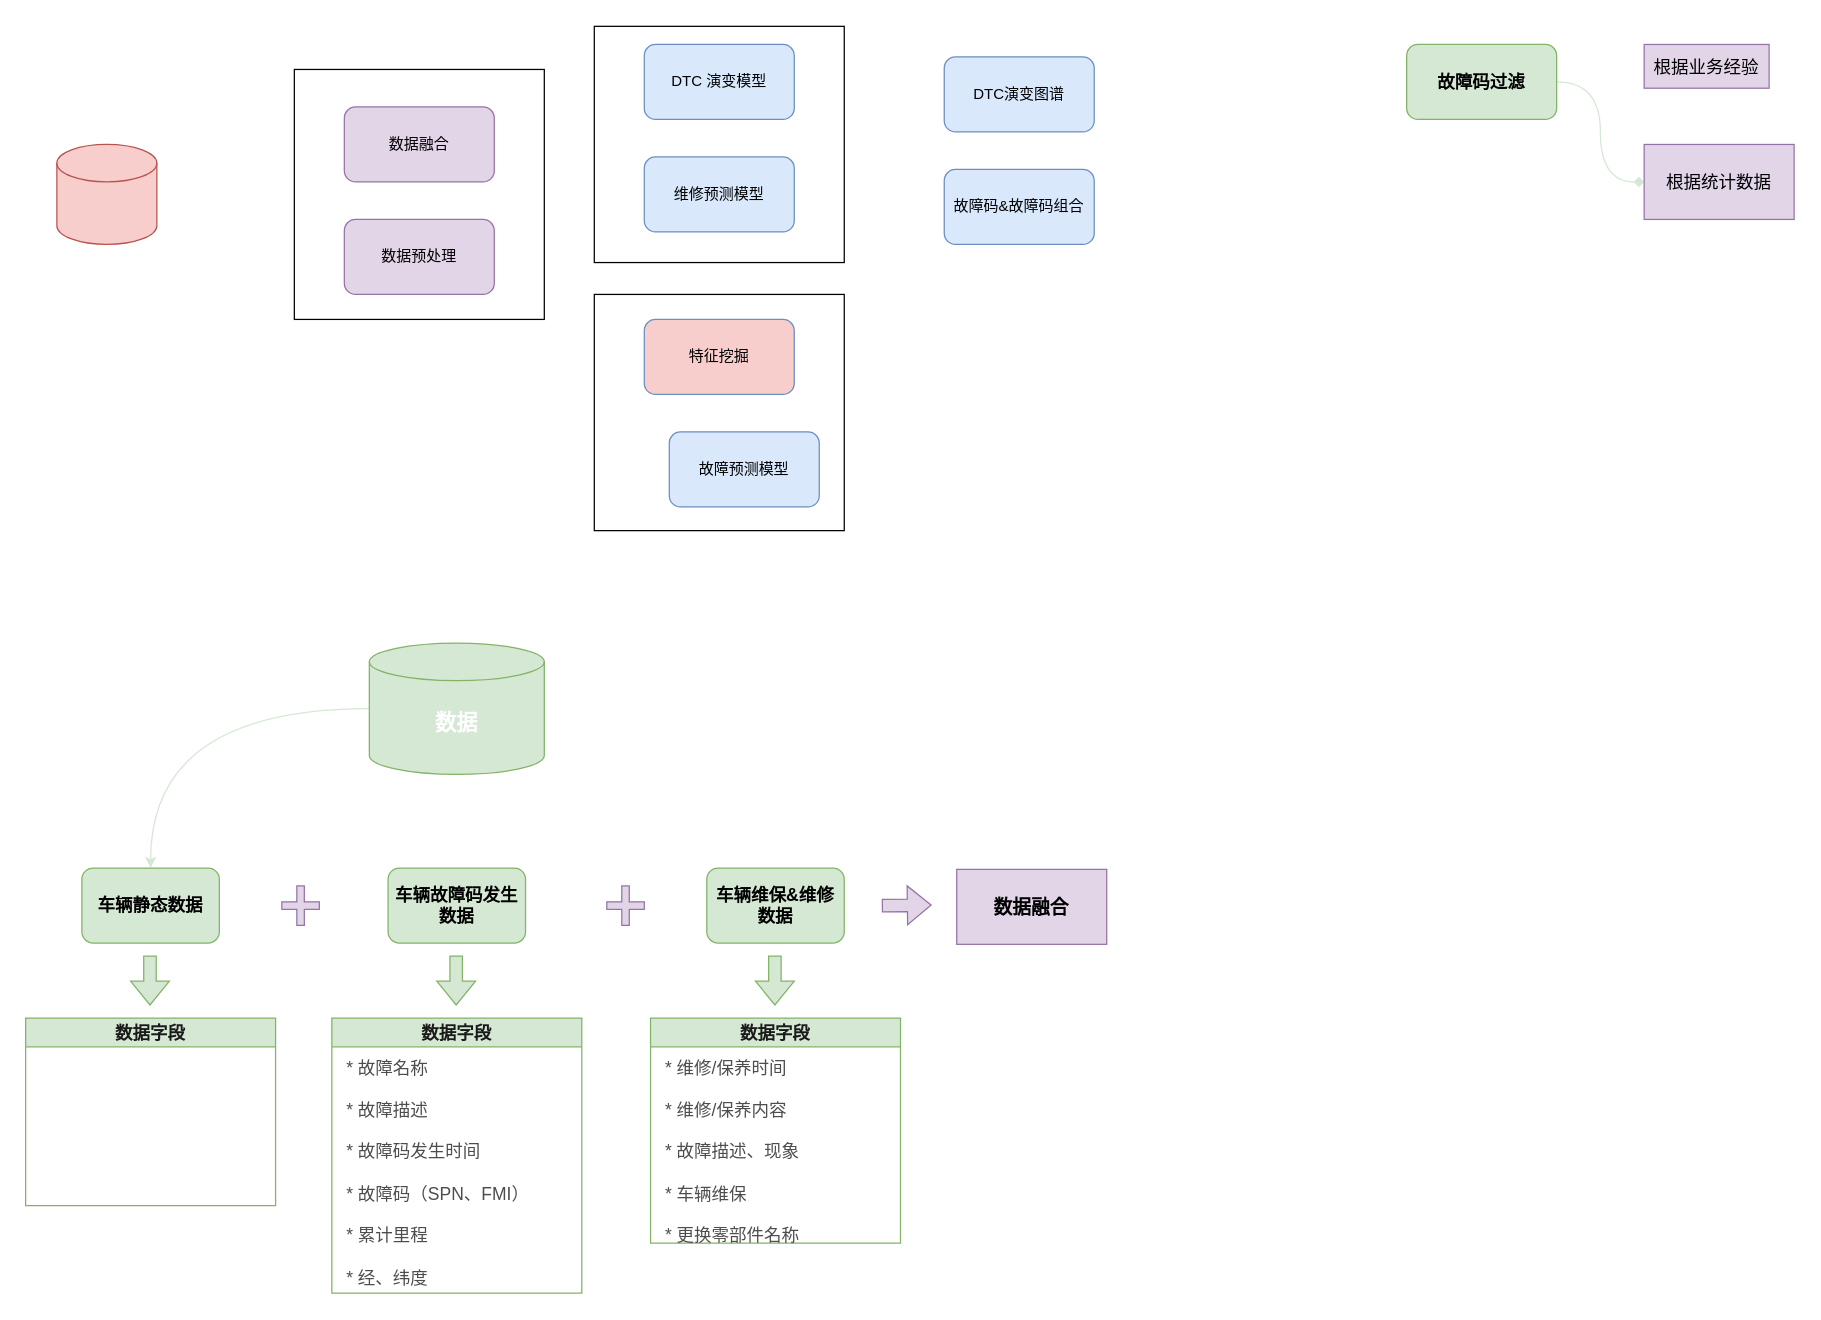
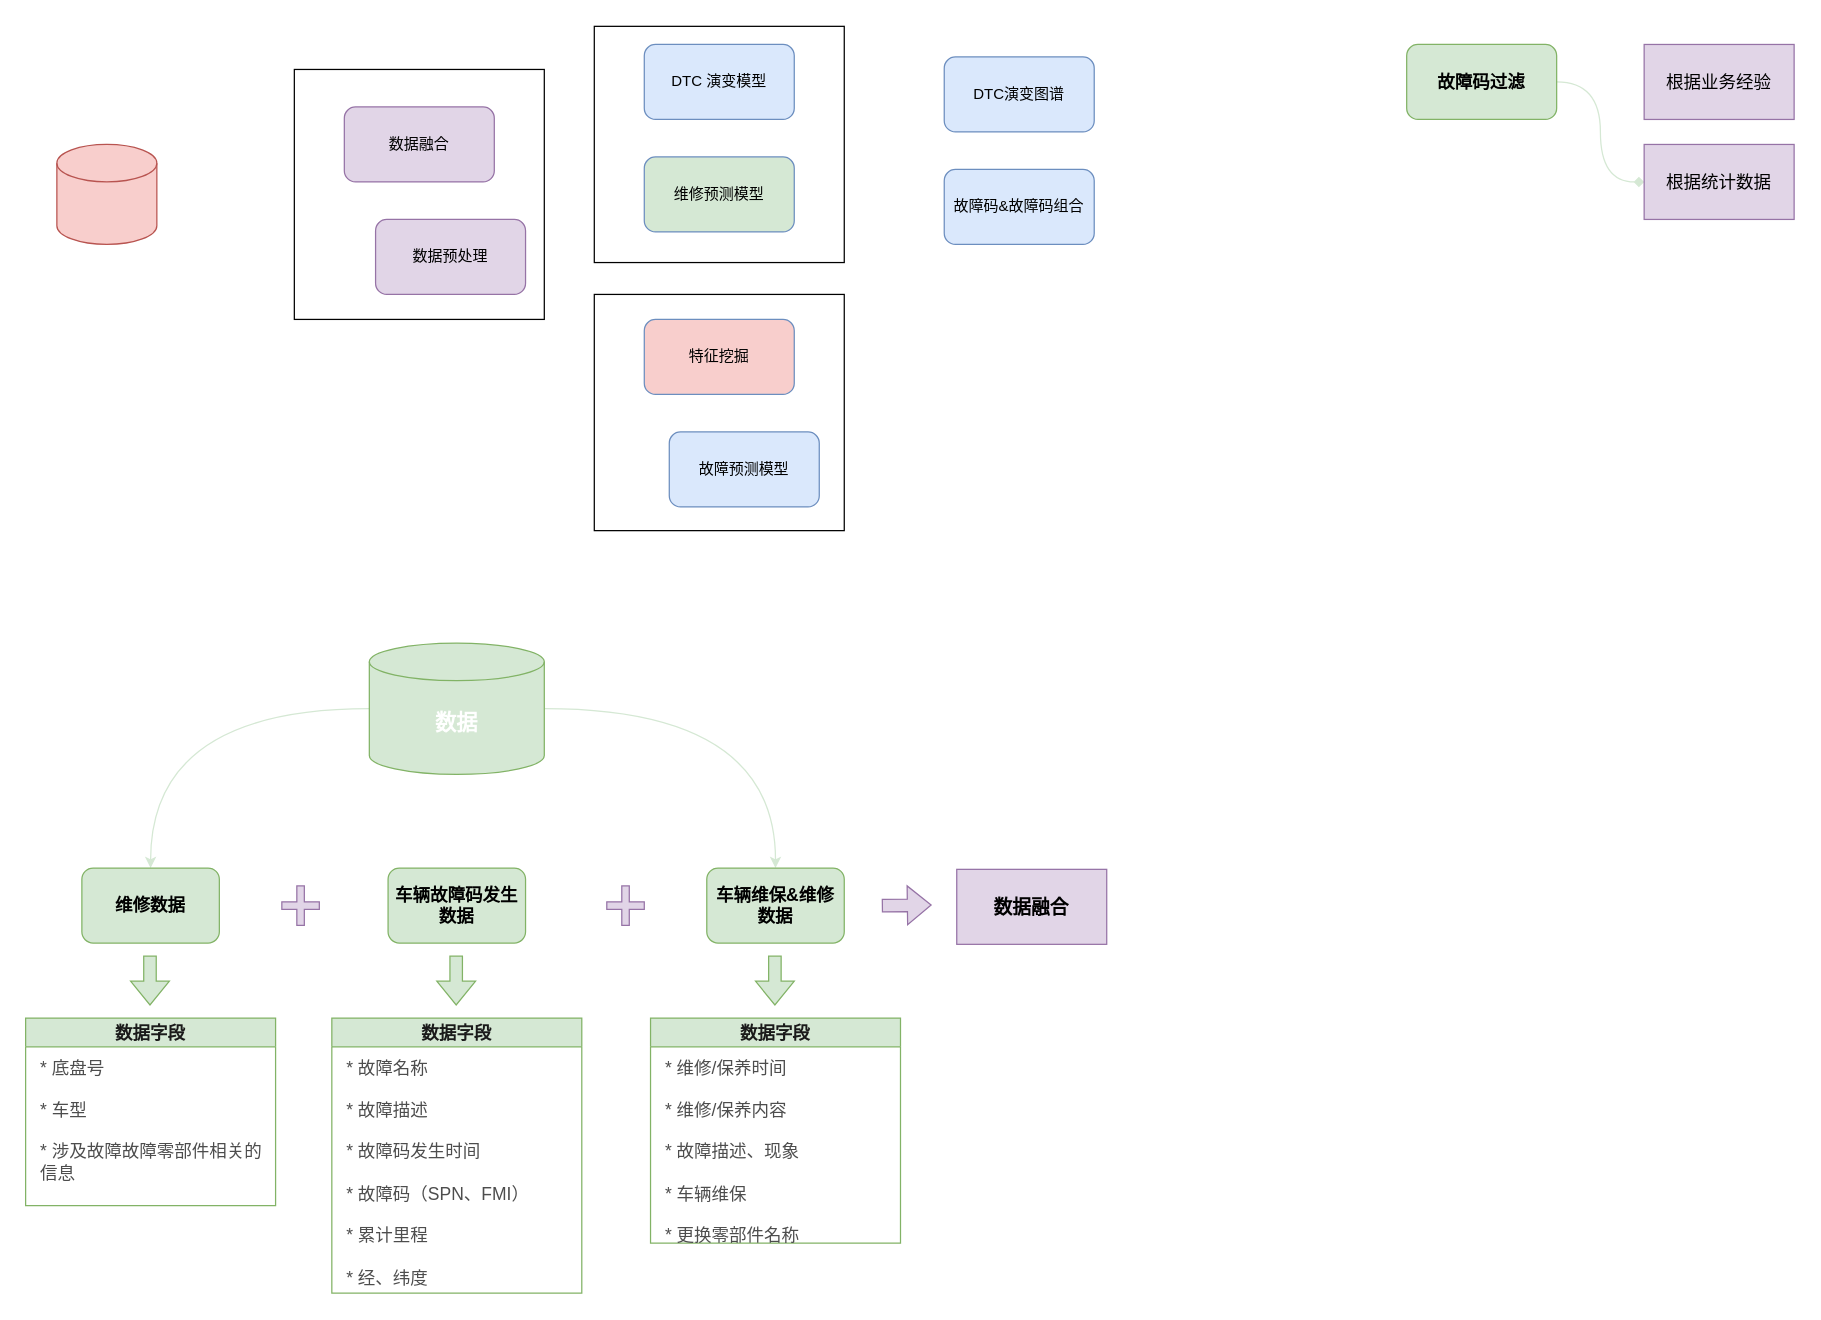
(1707, 66) -> (1719, 82)
(719, 194) -> (719, 194)
(419, 257) -> (451, 257)
none -> (697, 735)
(151, 906) -> (151, 906)
none -> (151, 1131)
